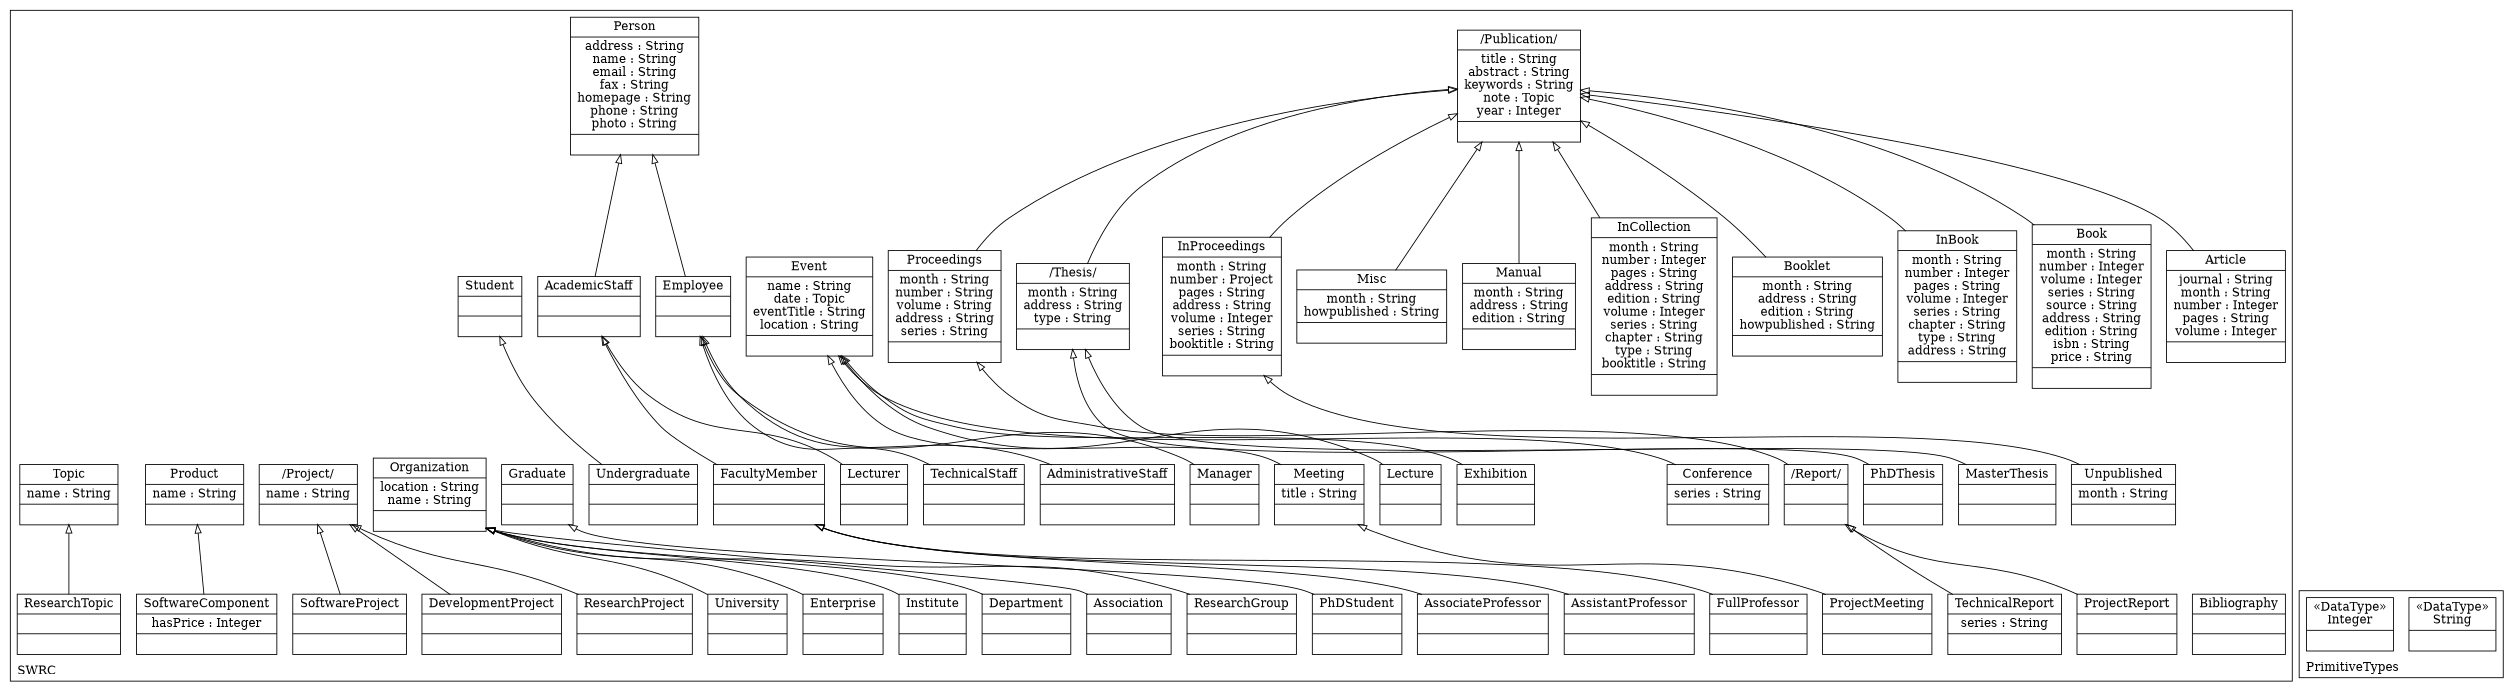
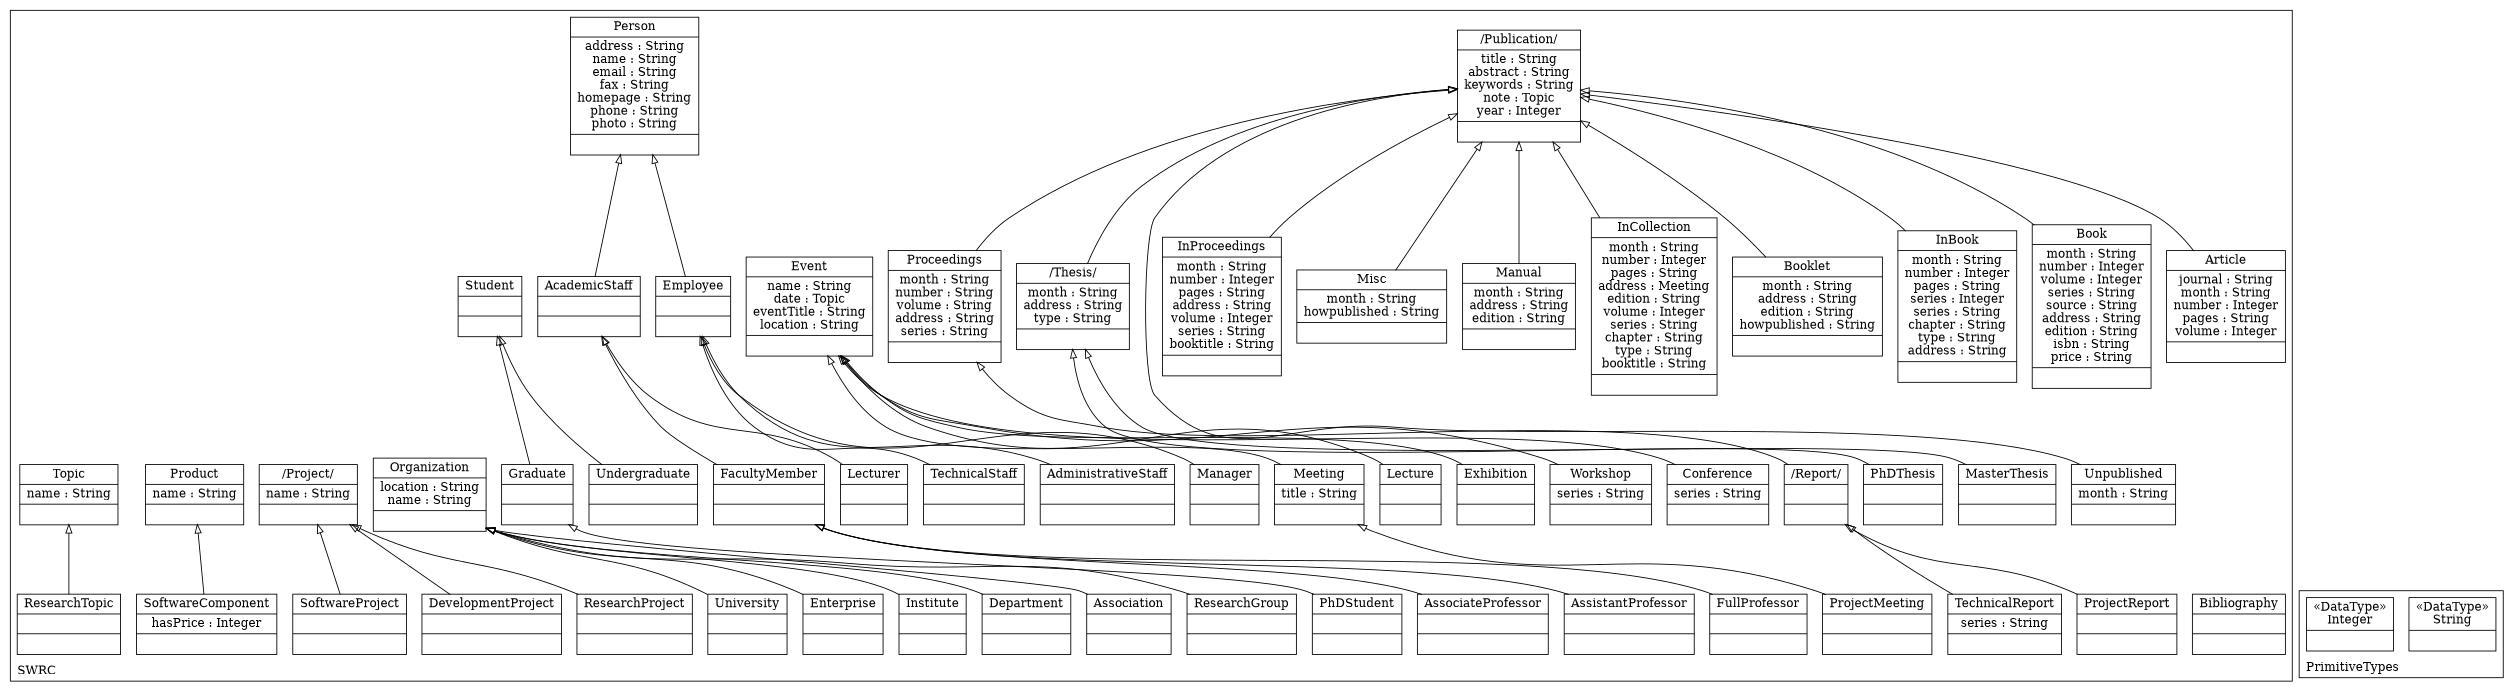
(1222, 280) -> (1222, 280)
(1654, 286) -> (1654, 286)
(1957, 299) -> (1957, 299)
none -> (515, 405)
(1734, 437) -> (1181, 419)
none -> (1601, 495)
